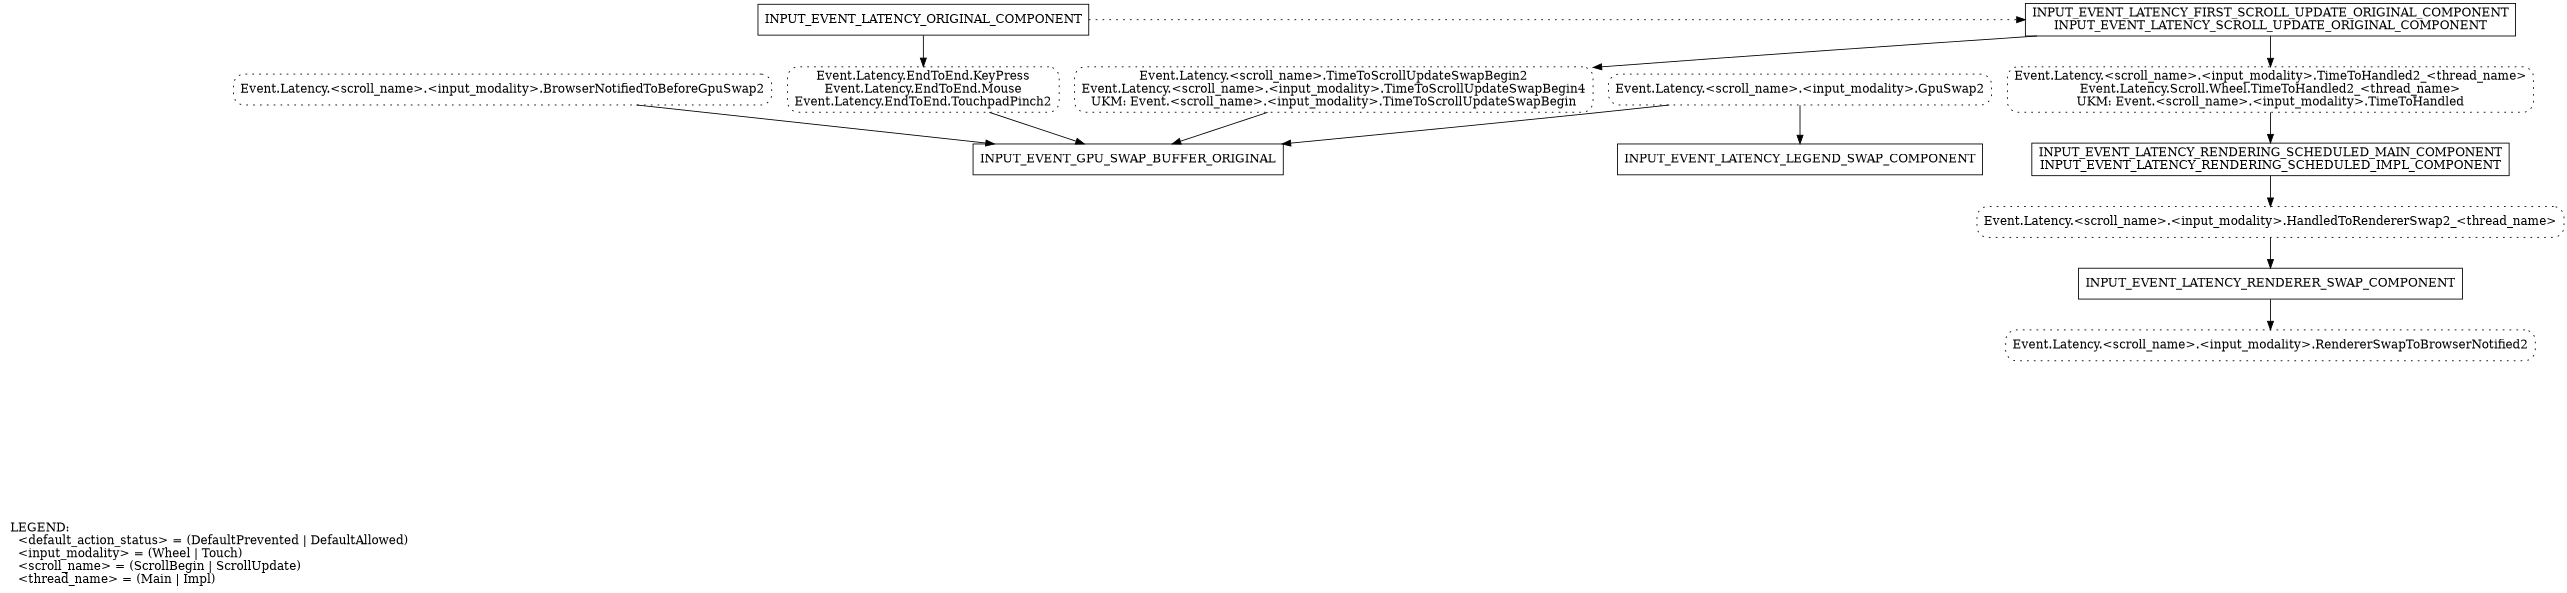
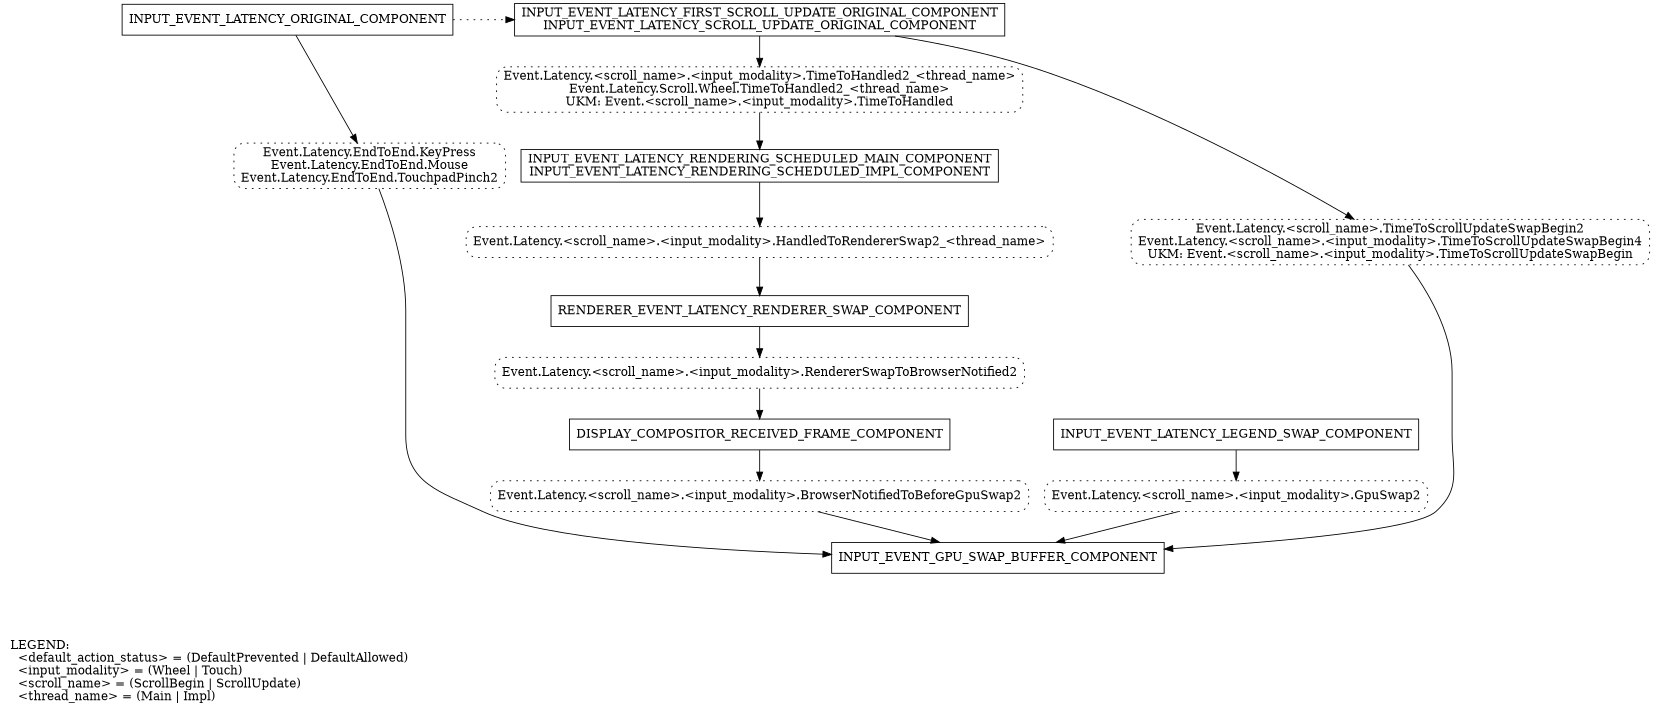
(1800, 120) -> (1236, 461)
(1128, 159) -> (998, 558)
(2270, 284) -> (760, 311)
none -> (760, 434)
